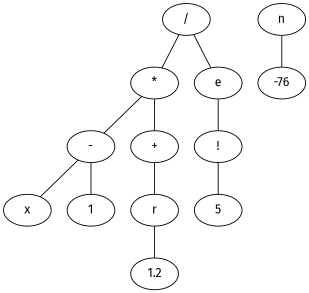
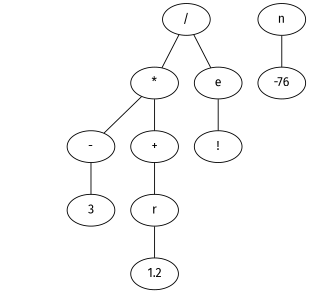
(27, 210) -> none
(91, 210) -> (91, 210)
(218, 210) -> none
